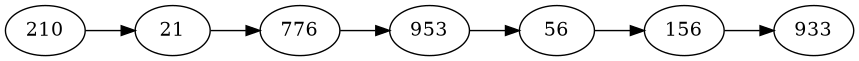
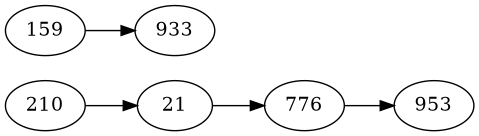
(557, 31) -> none
(684, 31) -> (45, 31)
